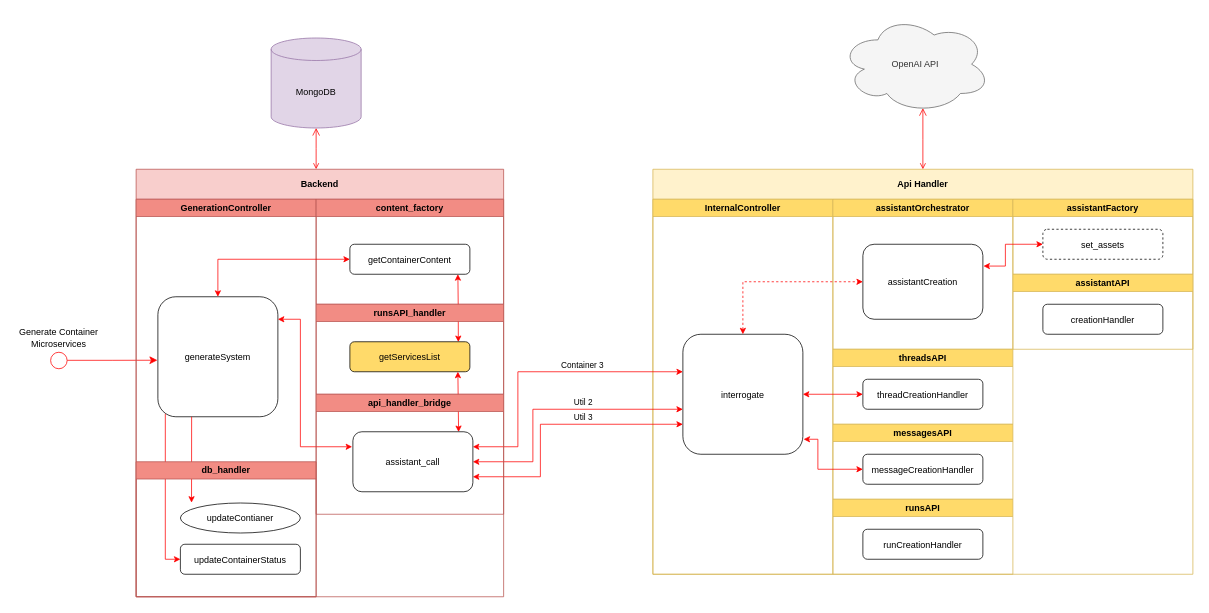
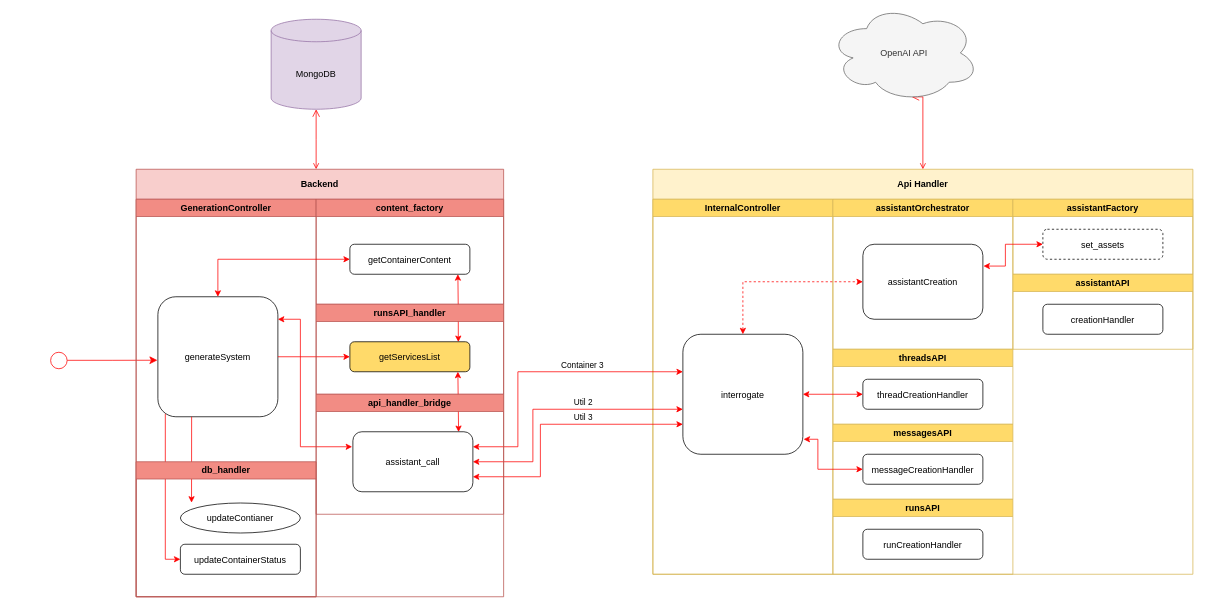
(915, 64) -> (904, 53)
(316, 83) -> (316, 64)
(59, 338) -> none
none -> (311, 357)
